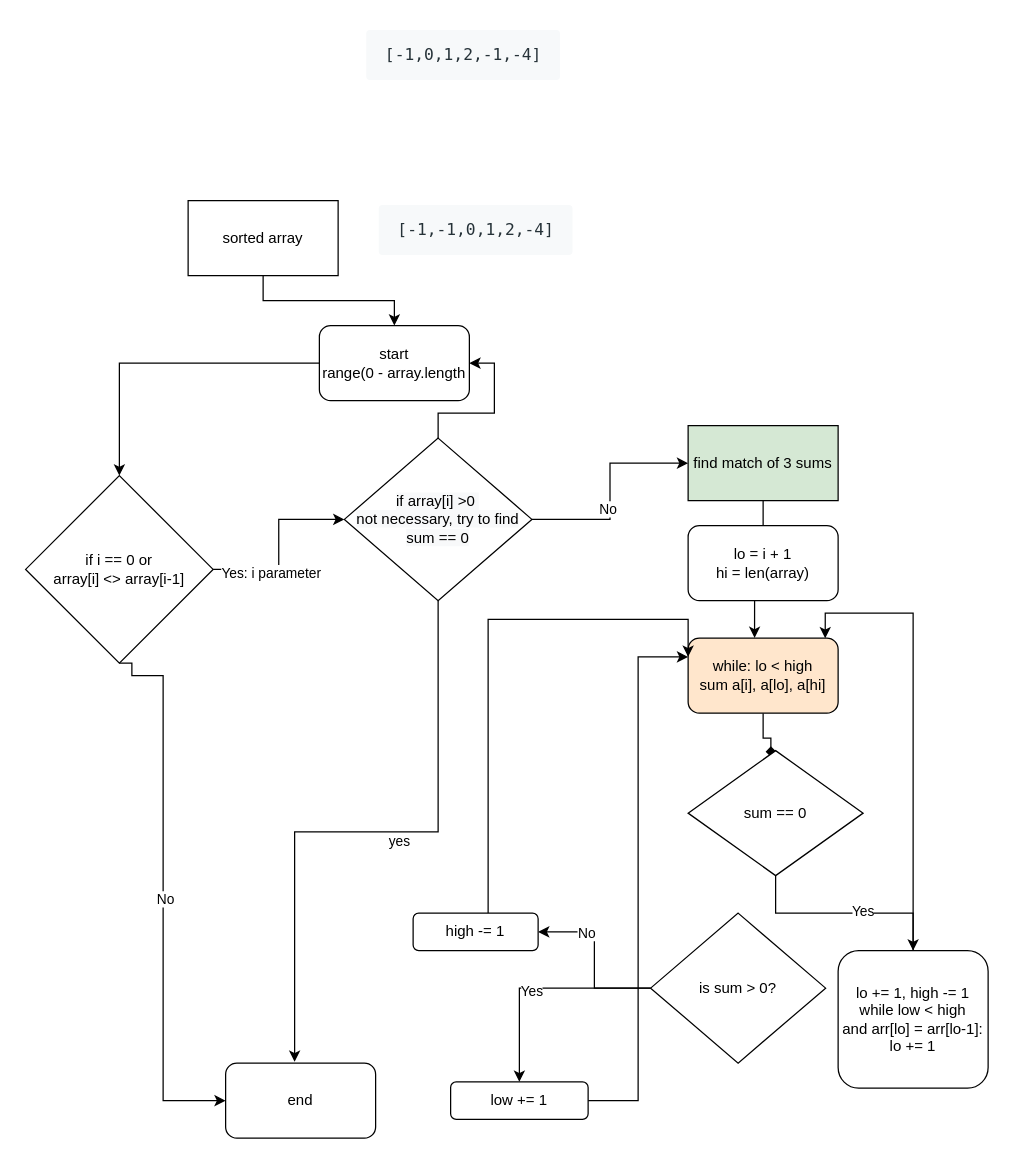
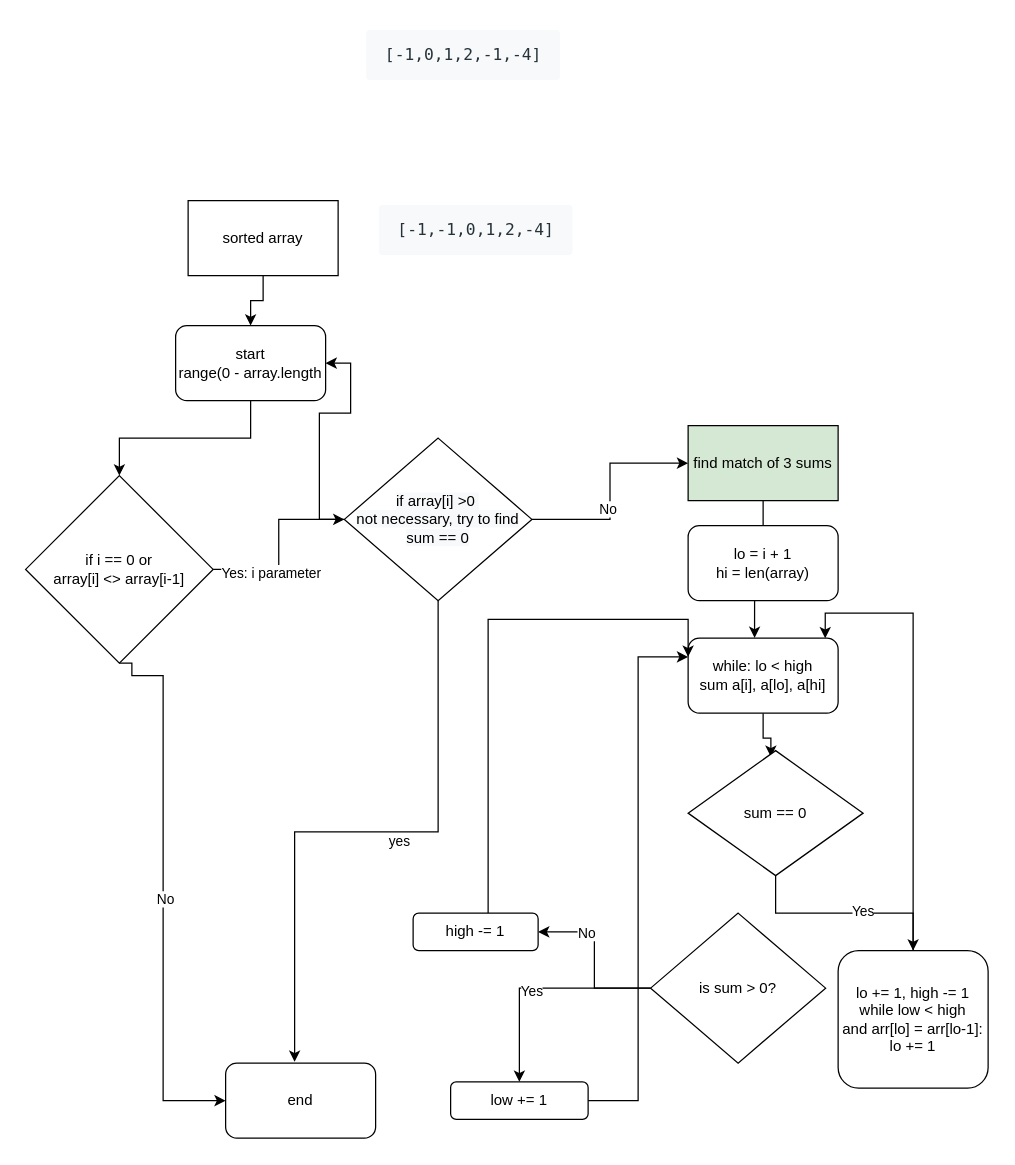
(394, 363) -> (251, 363)
(763, 676) -> (763, 676)
(771, 746) -> (771, 747)
